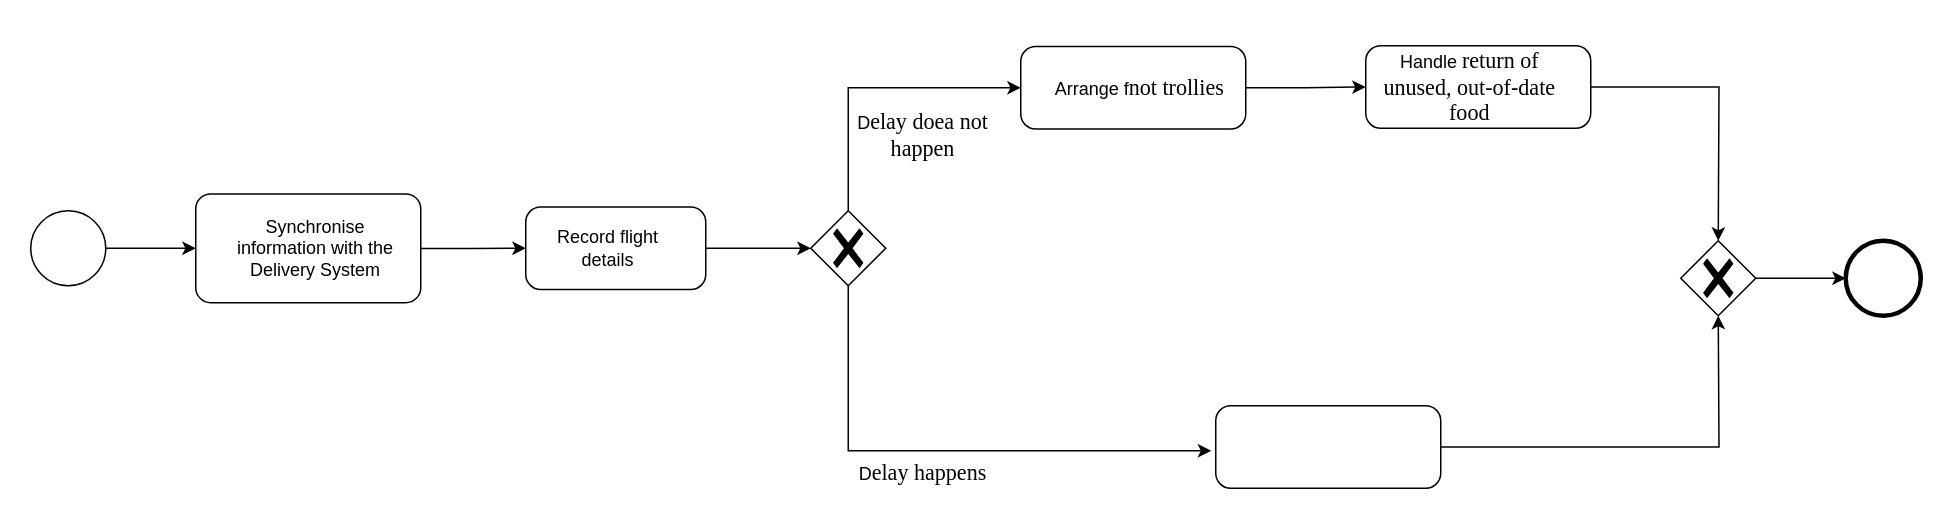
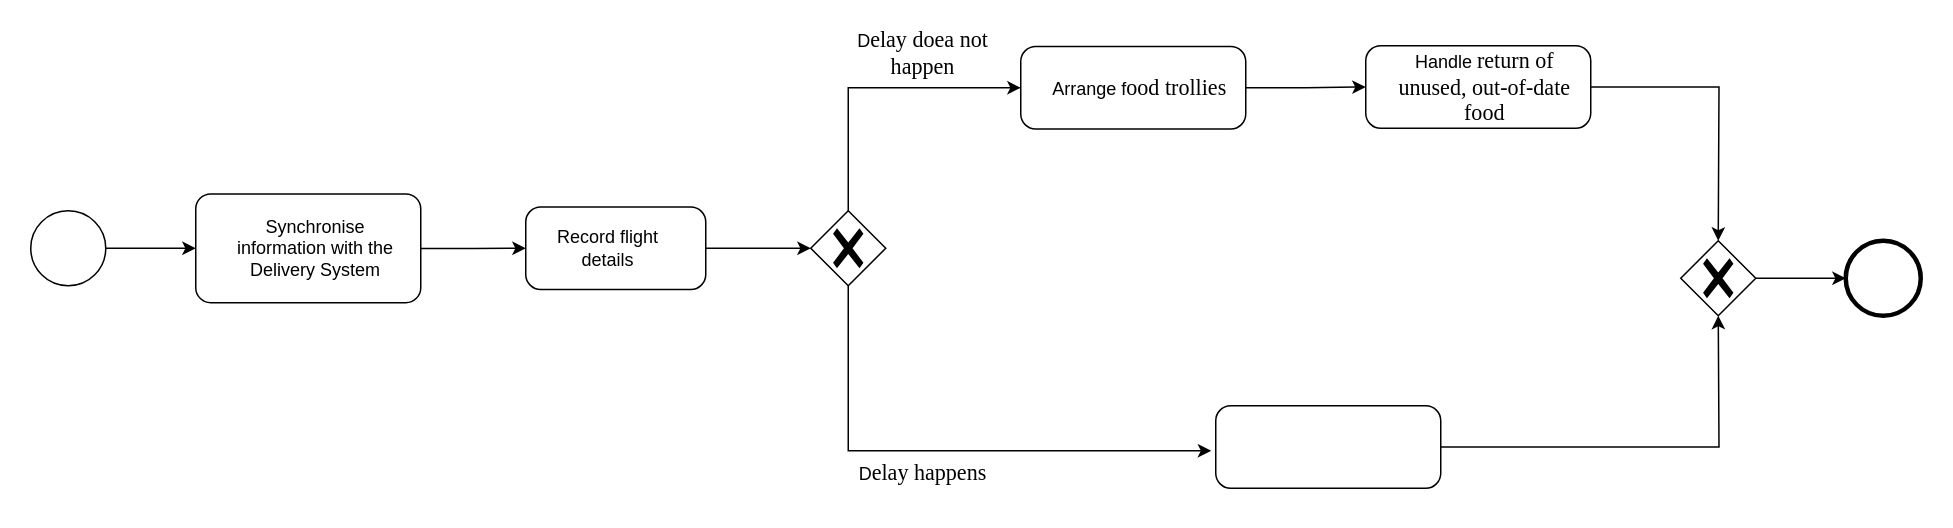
(1470, 87) -> (1485, 87)
(1140, 88) -> (1140, 88)
(923, 136) -> (923, 53)
